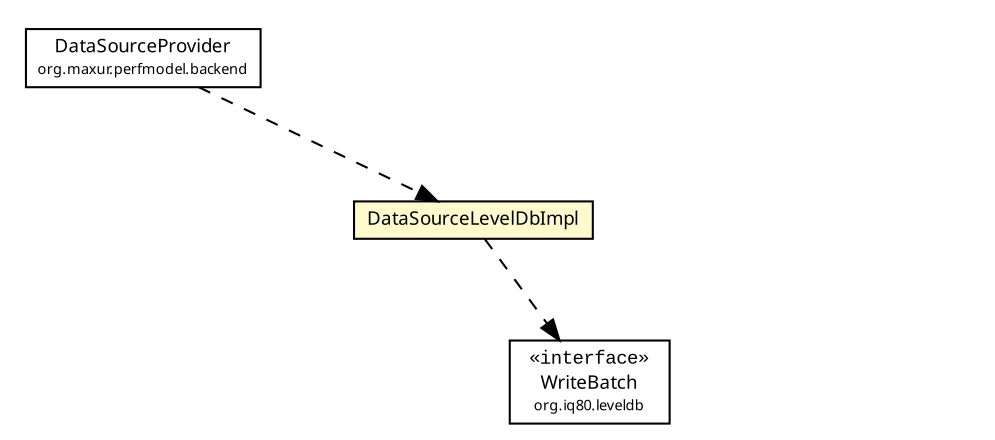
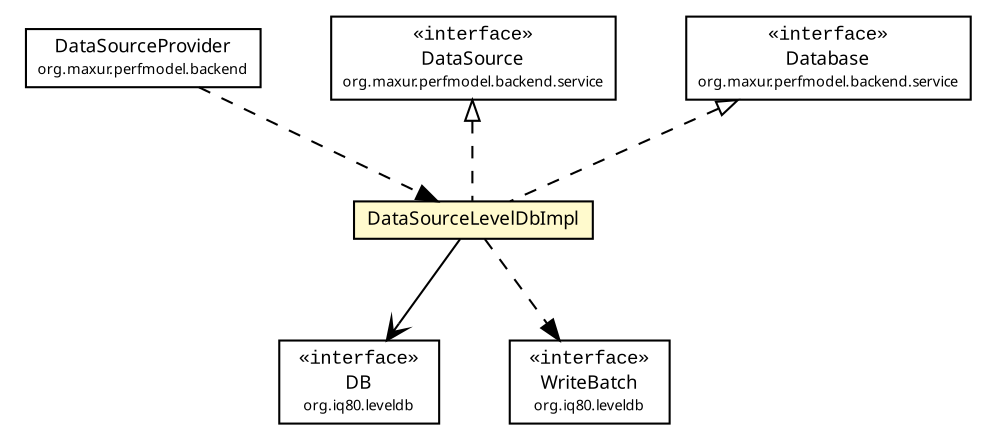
none -> (472, 58)
none -> (827, 58)
none -> (358, 382)
